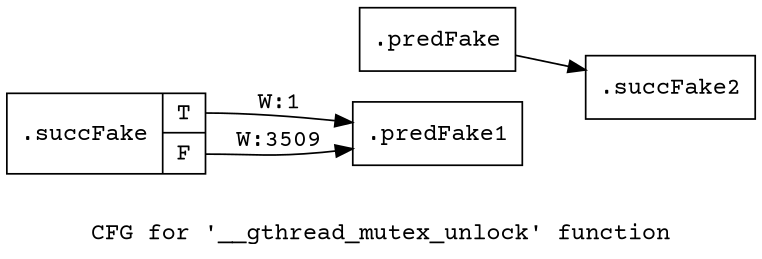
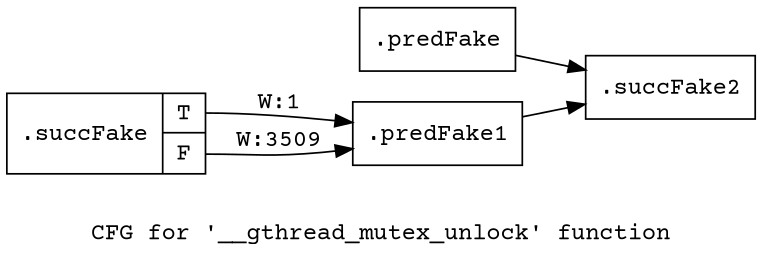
none -> (545, 112)
